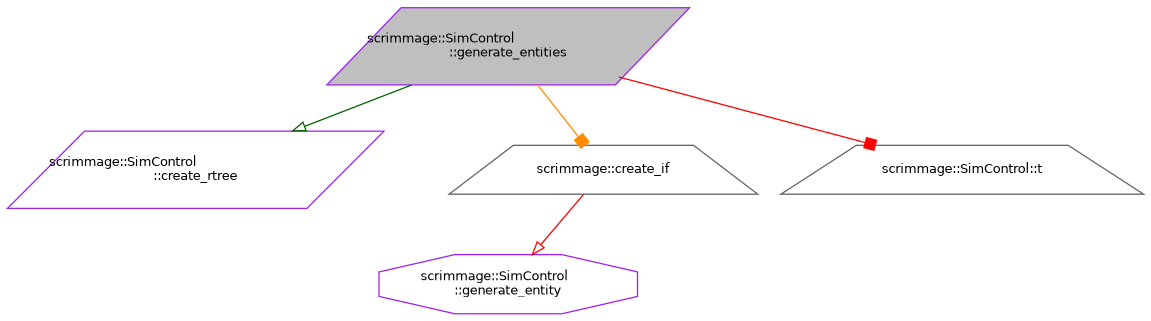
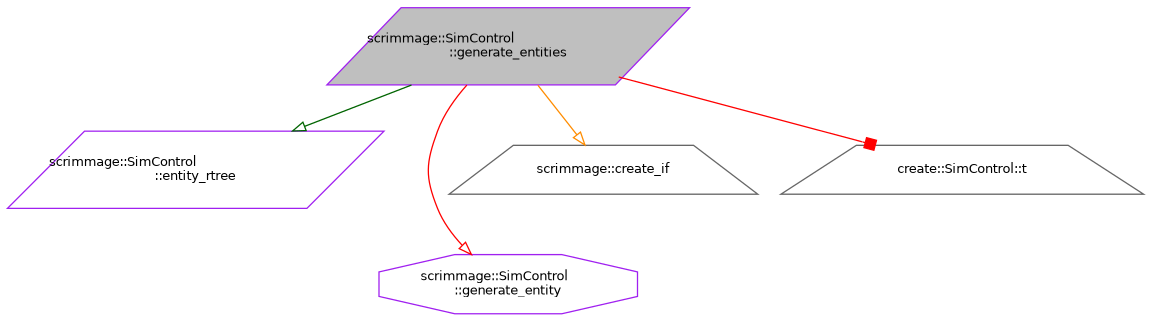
(557, 110) -> (557, 110)
(196, 170) -> (196, 170)
(962, 170) -> (962, 170)
(562, 219) -> (429, 165)
